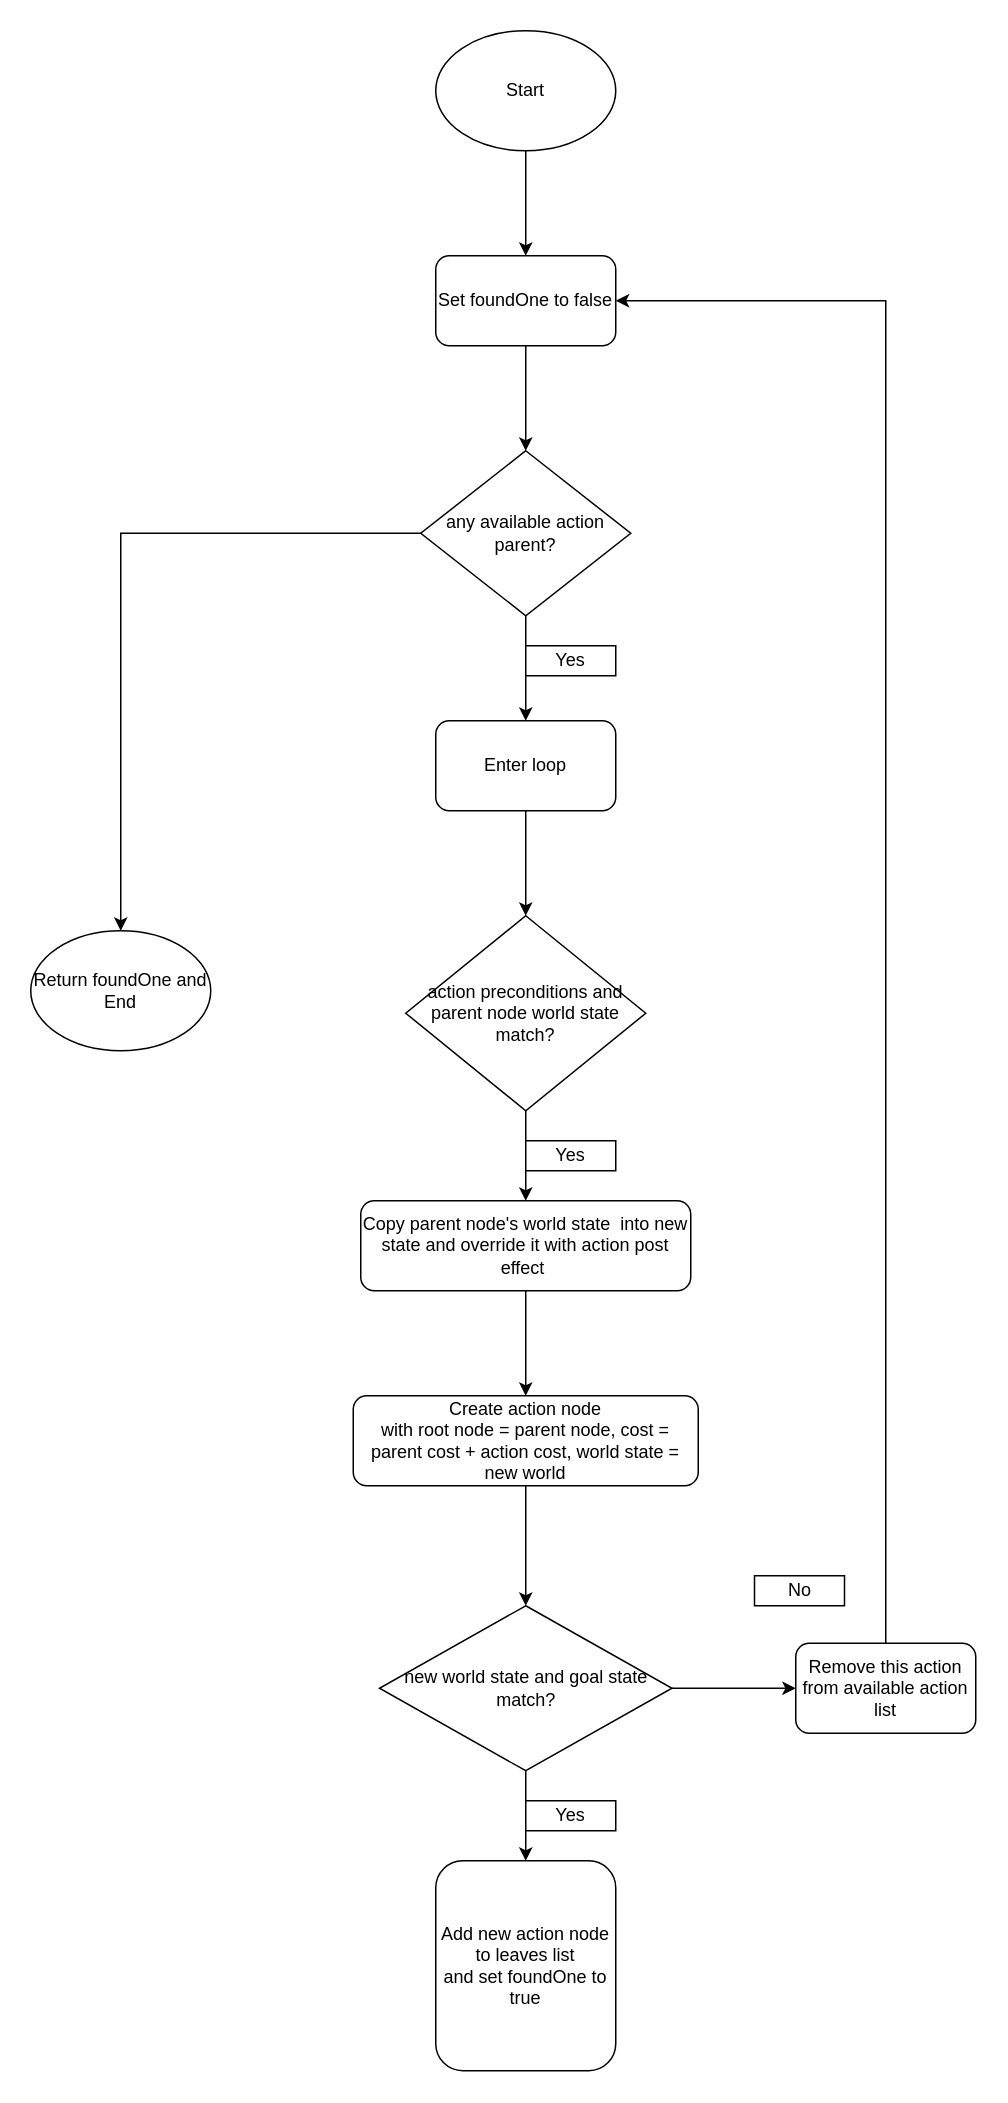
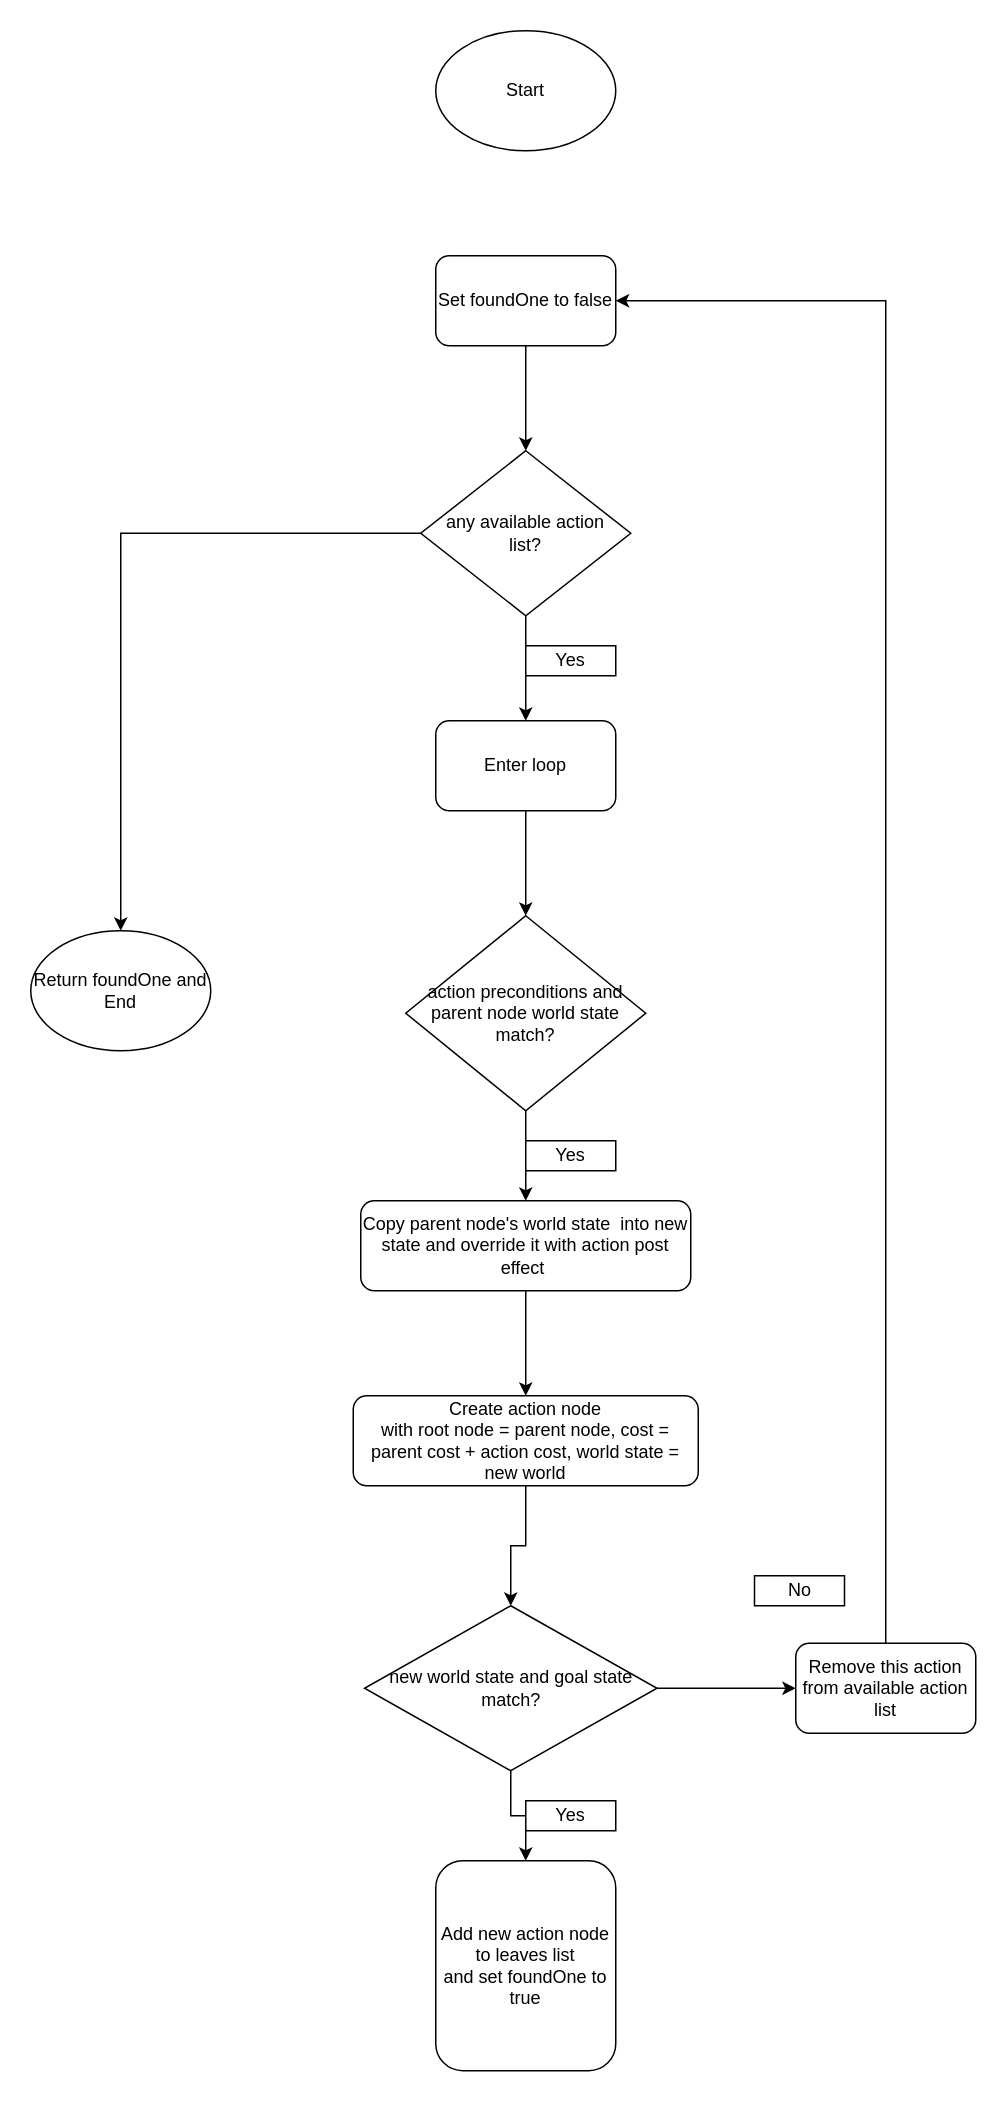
(526, 198) -> none
(526, 533) -> (526, 533)
(526, 1688) -> (511, 1688)
